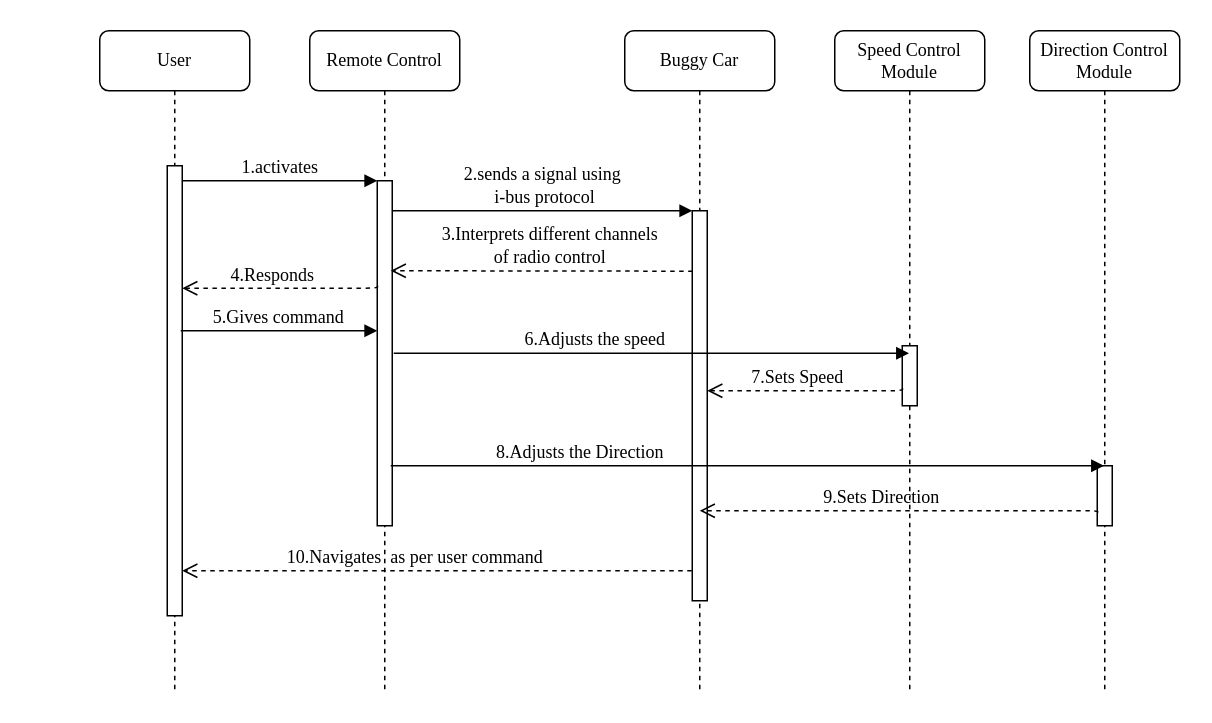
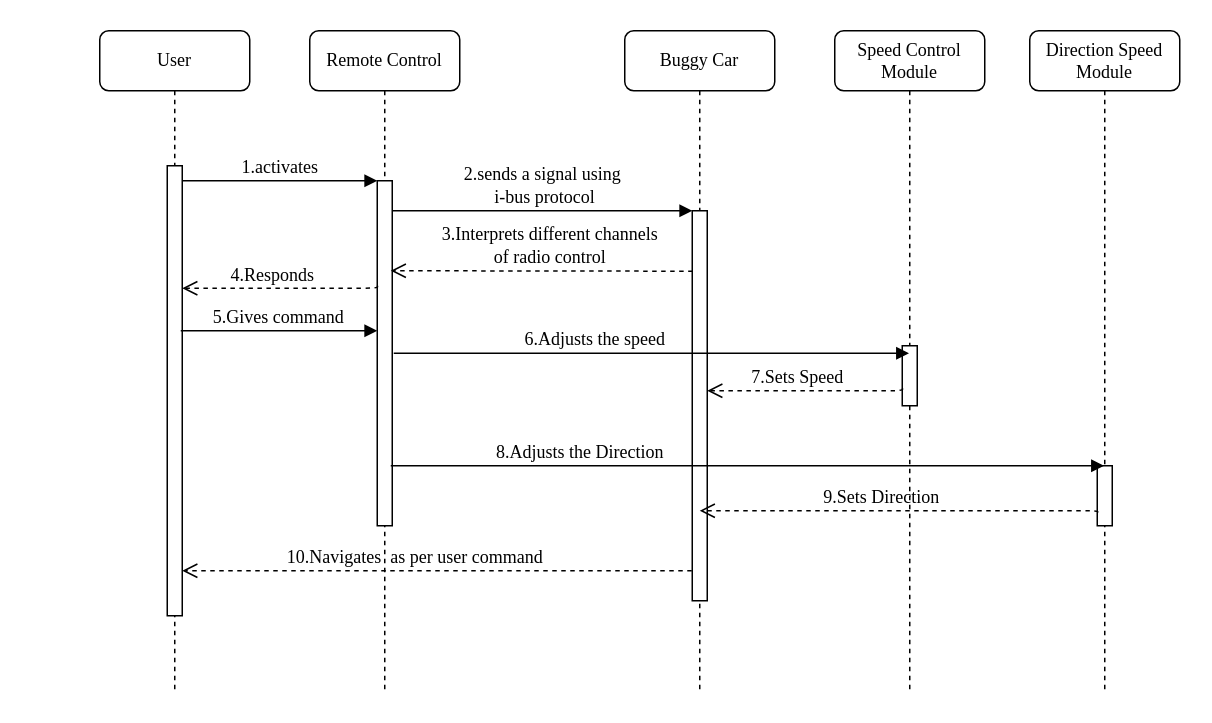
(1105, 61) -> (1105, 61)
